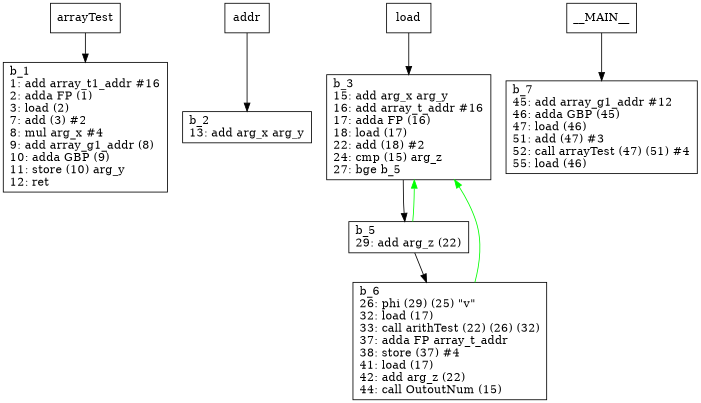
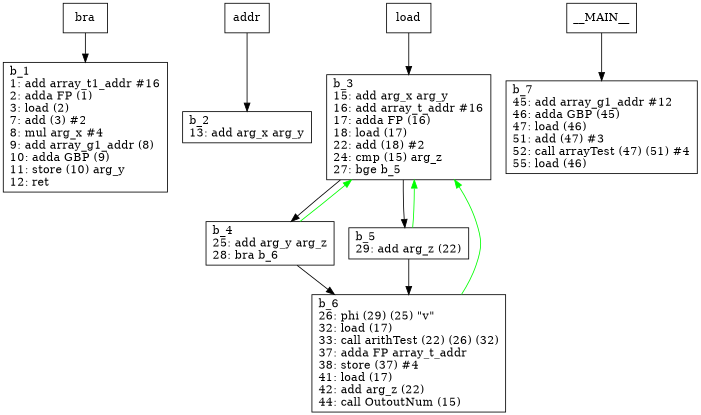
(85, 18) -> (85, 18)
none -> (270, 243)
